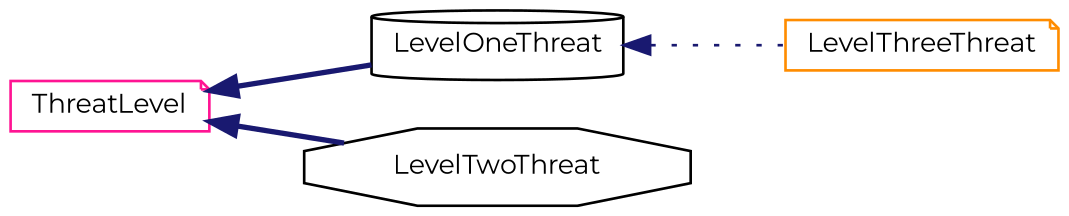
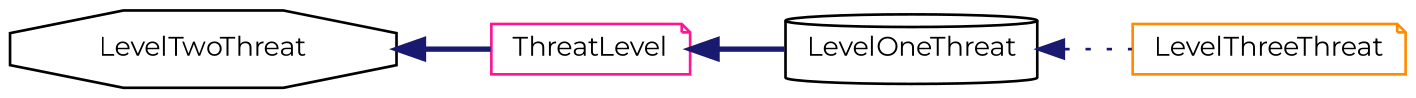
(290, 135) -> (457, 49)
